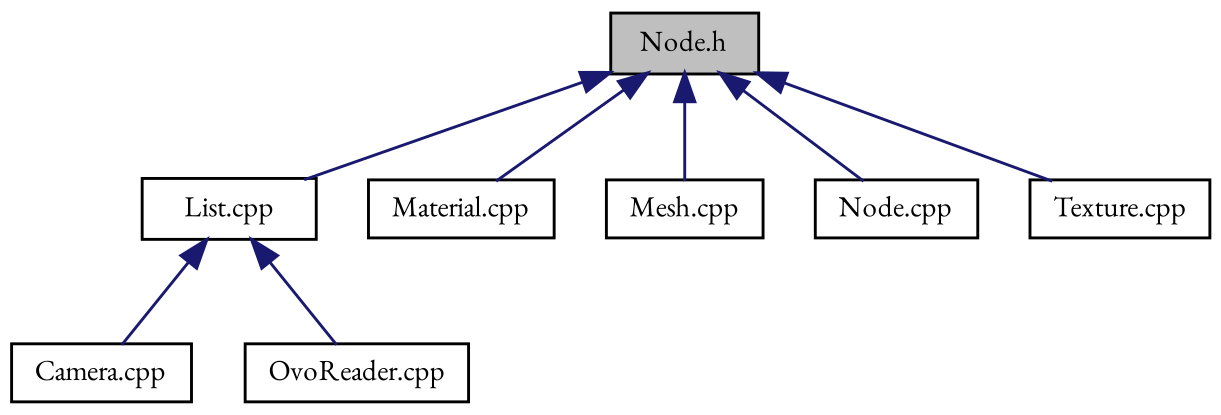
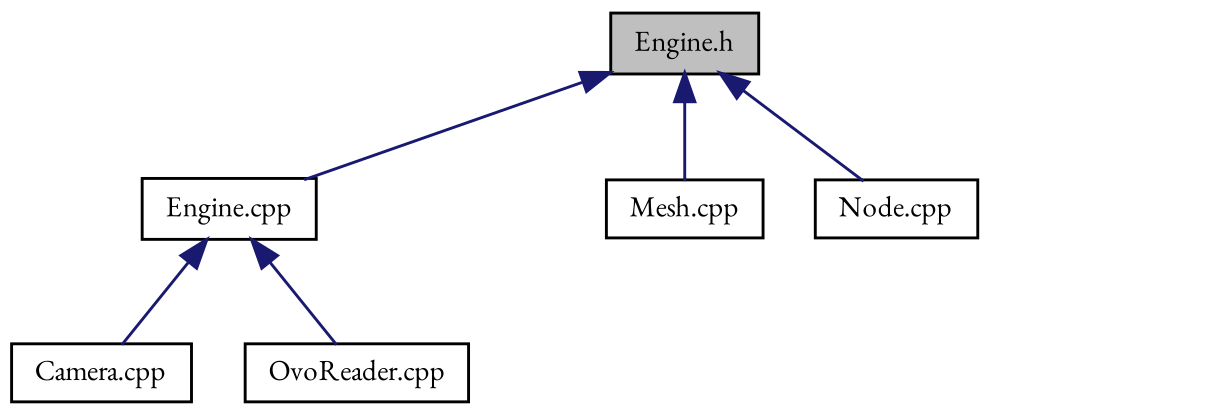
(685, 44) -> (685, 44)
(229, 209) -> (229, 209)
(461, 209) -> none
(1120, 209) -> none
